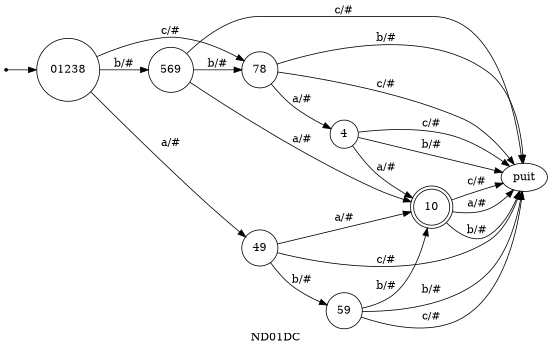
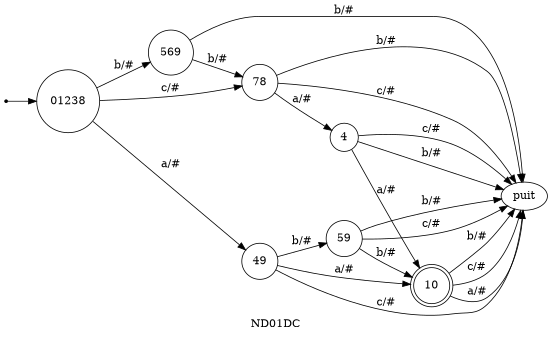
(344, 11) -> (344, 11)
(294, 147) -> none
